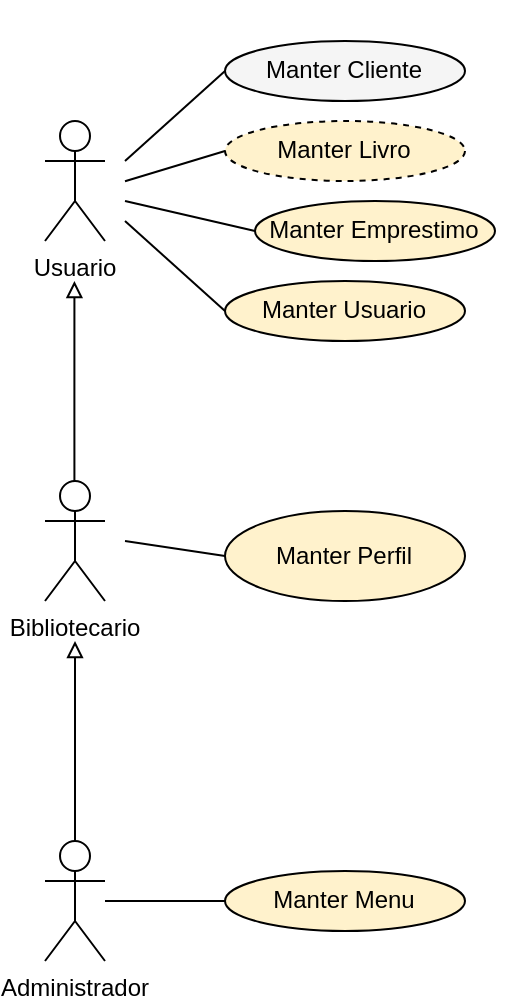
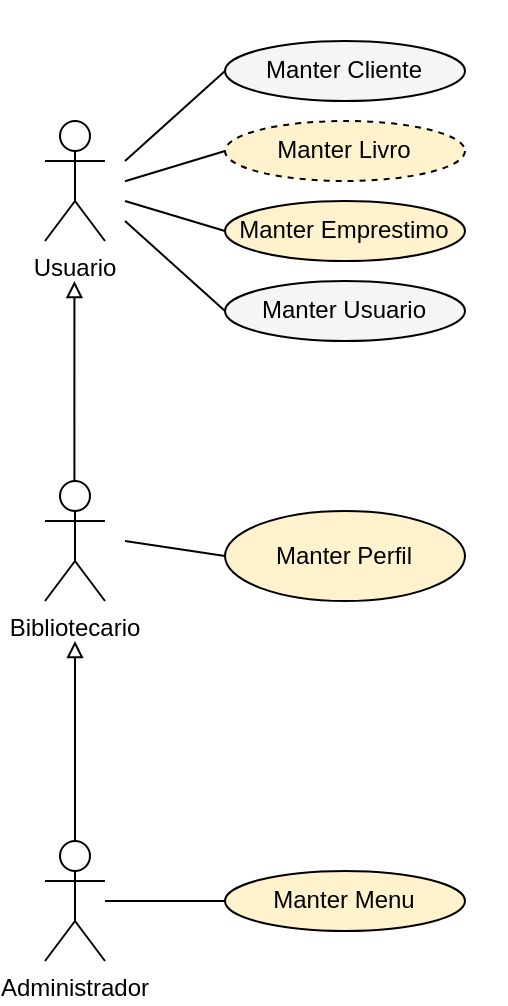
(375, 231) -> (345, 231)
(345, 311) -> (345, 311)
